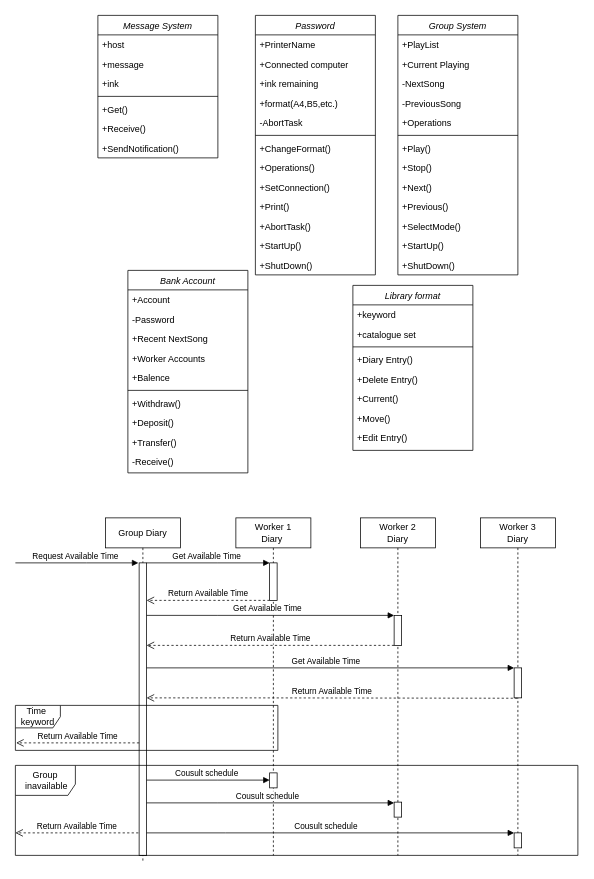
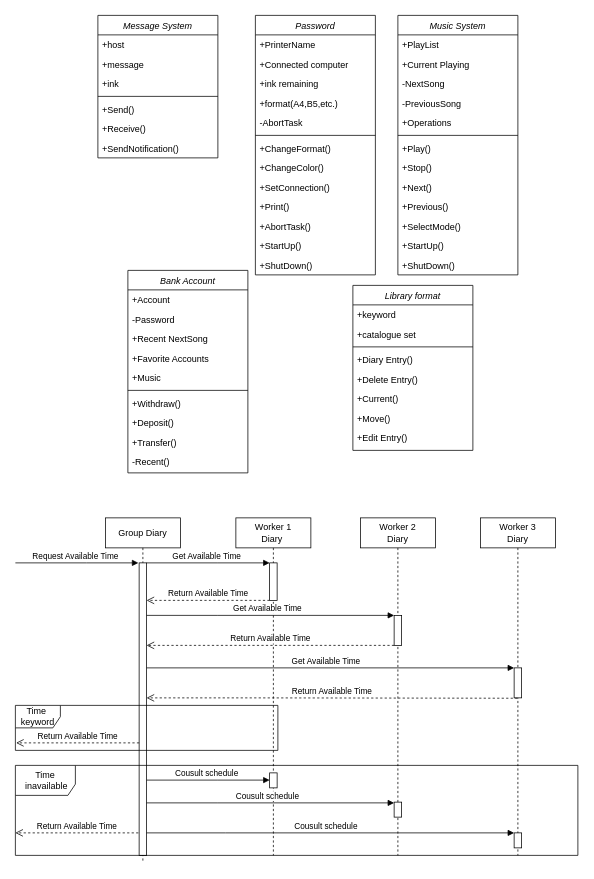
(458, 26) -> (458, 26)
(117, 110) -> (120, 110)
(291, 168) -> (294, 168)
(171, 359) -> (175, 359)
(151, 378) -> (146, 378)
(156, 462) -> (155, 462)
(45, 780) -> (45, 780)
